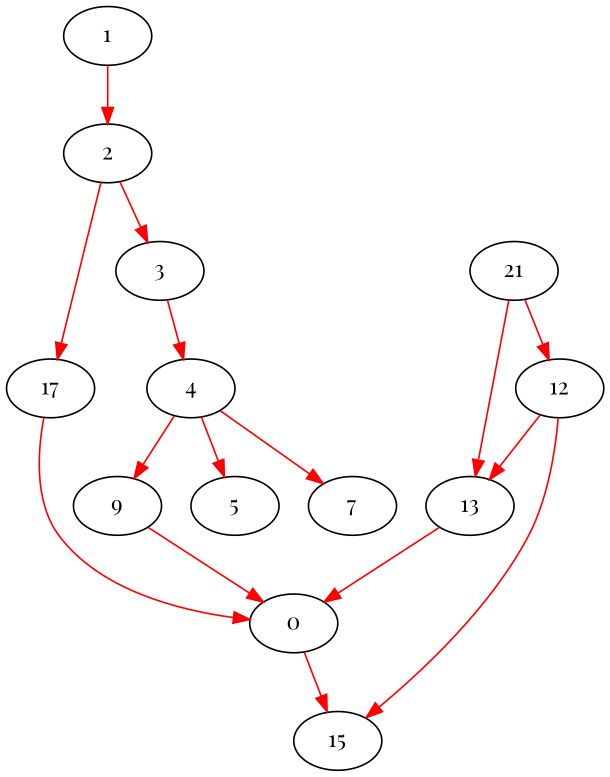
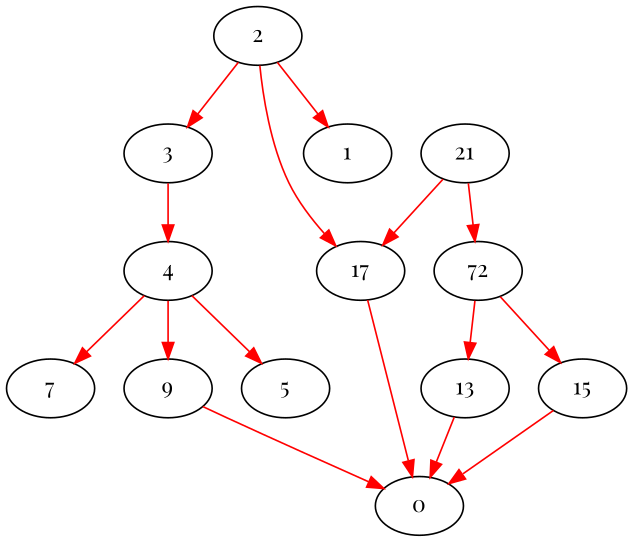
(108, 87) -> (298, 88)
(494, 380) -> (418, 206)
(560, 388) -> (478, 271)
(313, 674) -> (508, 442)
